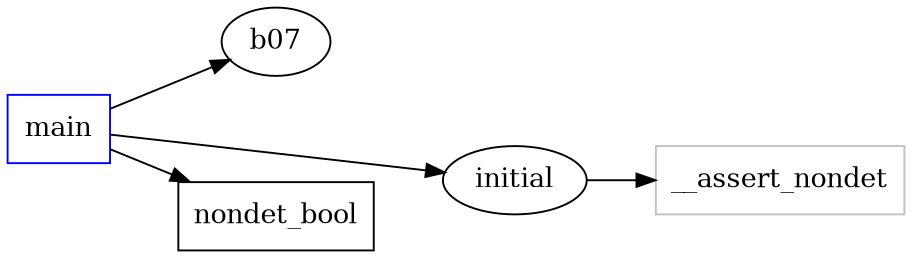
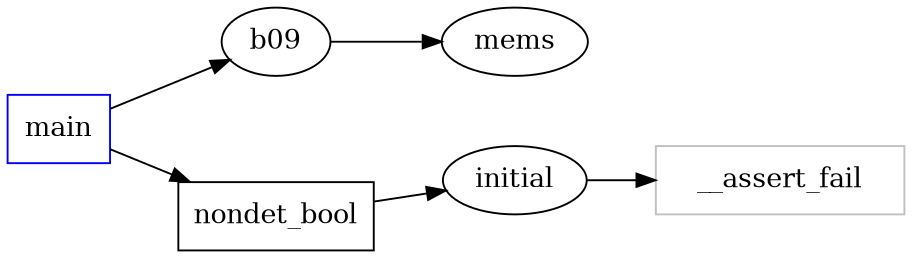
(276, 42) -> (276, 42)
none -> (515, 42)
(268, 153) -> (401, 197)
(780, 180) -> (780, 180)
